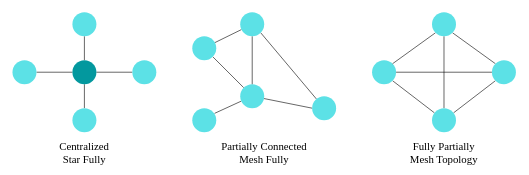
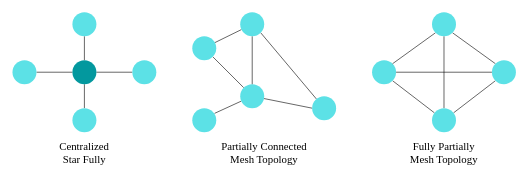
(264, 153) -> (264, 153)
